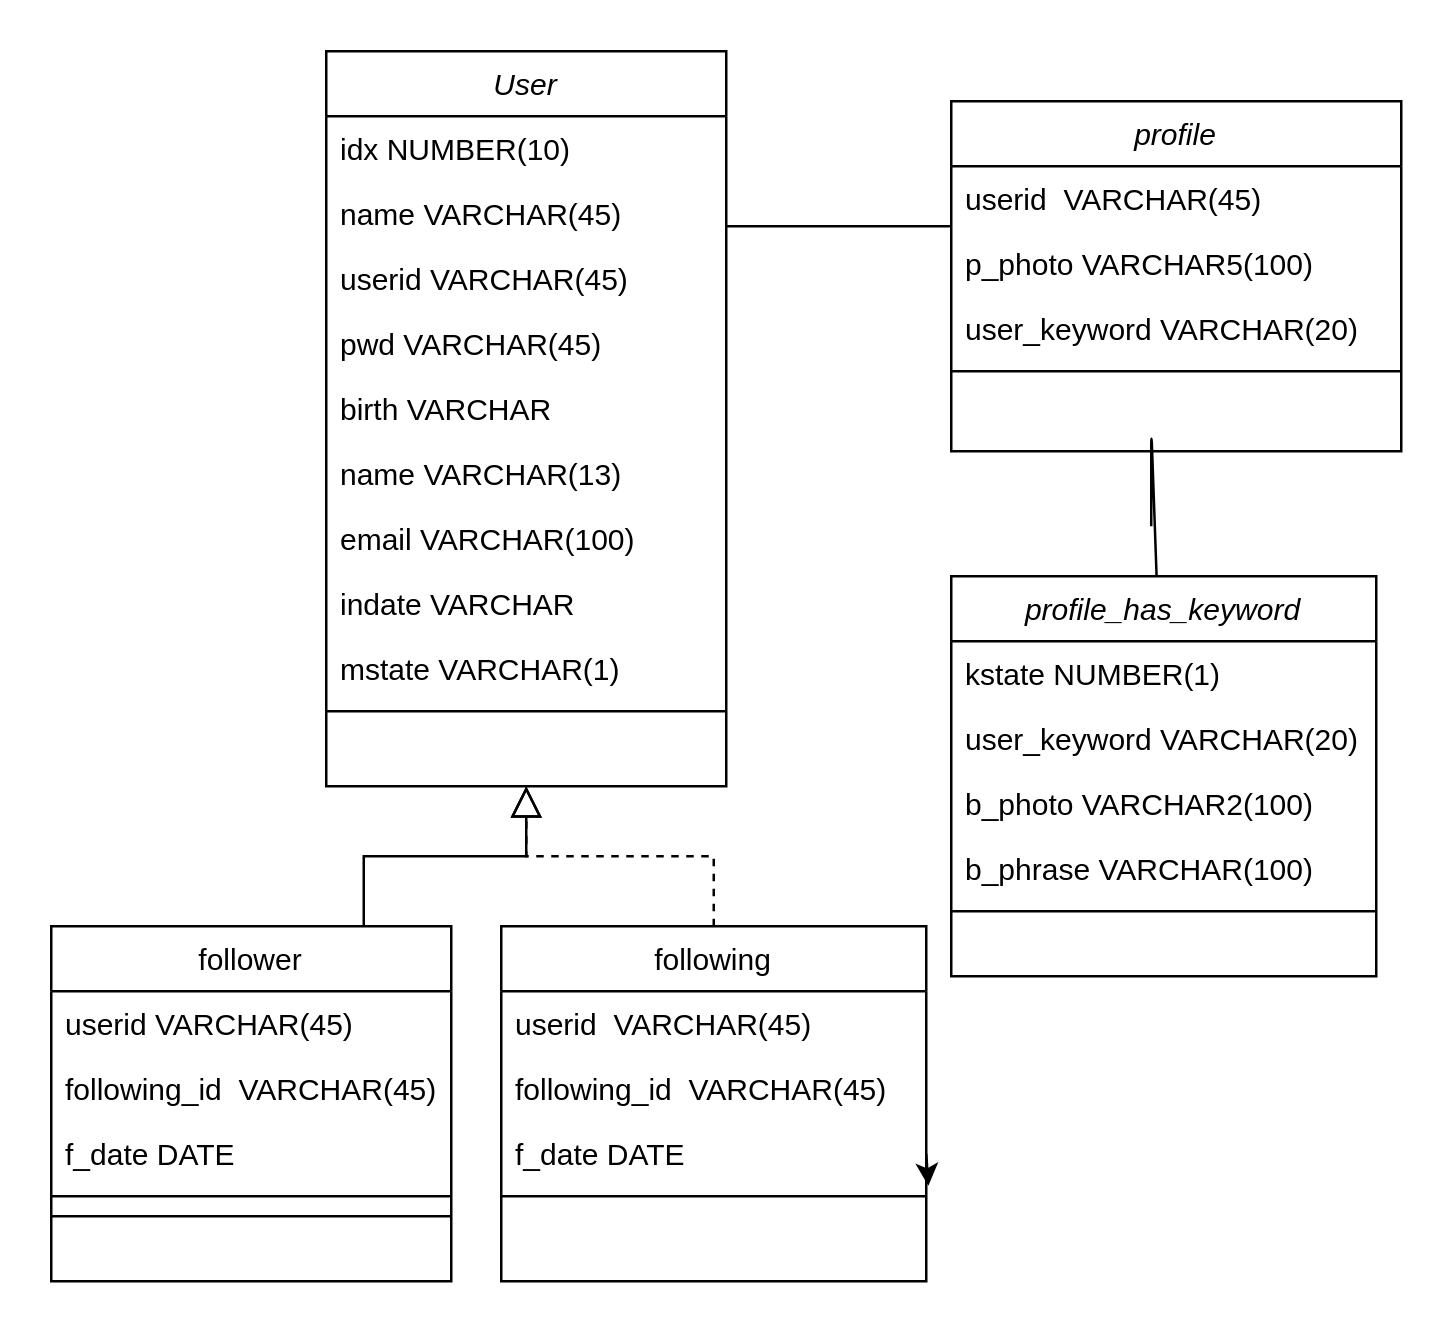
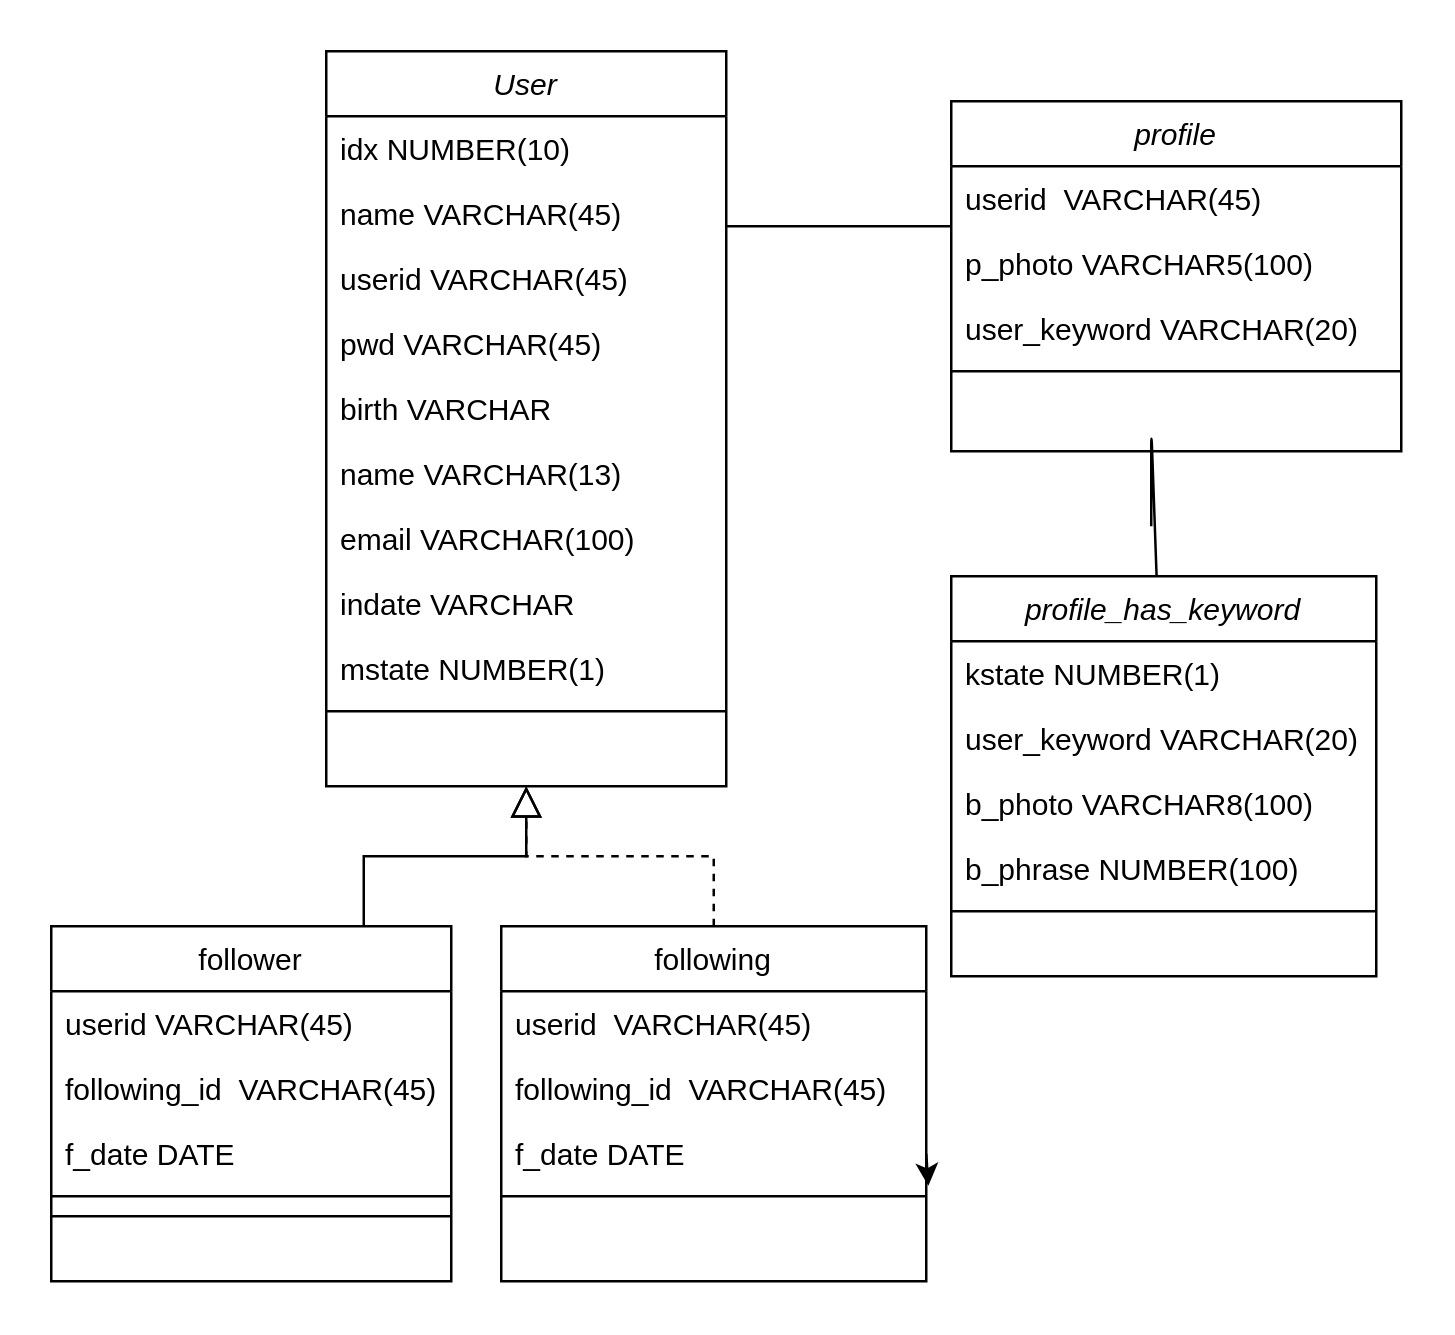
(479, 670) -> (471, 670)
(1138, 805) -> (1138, 805)
(1138, 870) -> (1129, 870)
